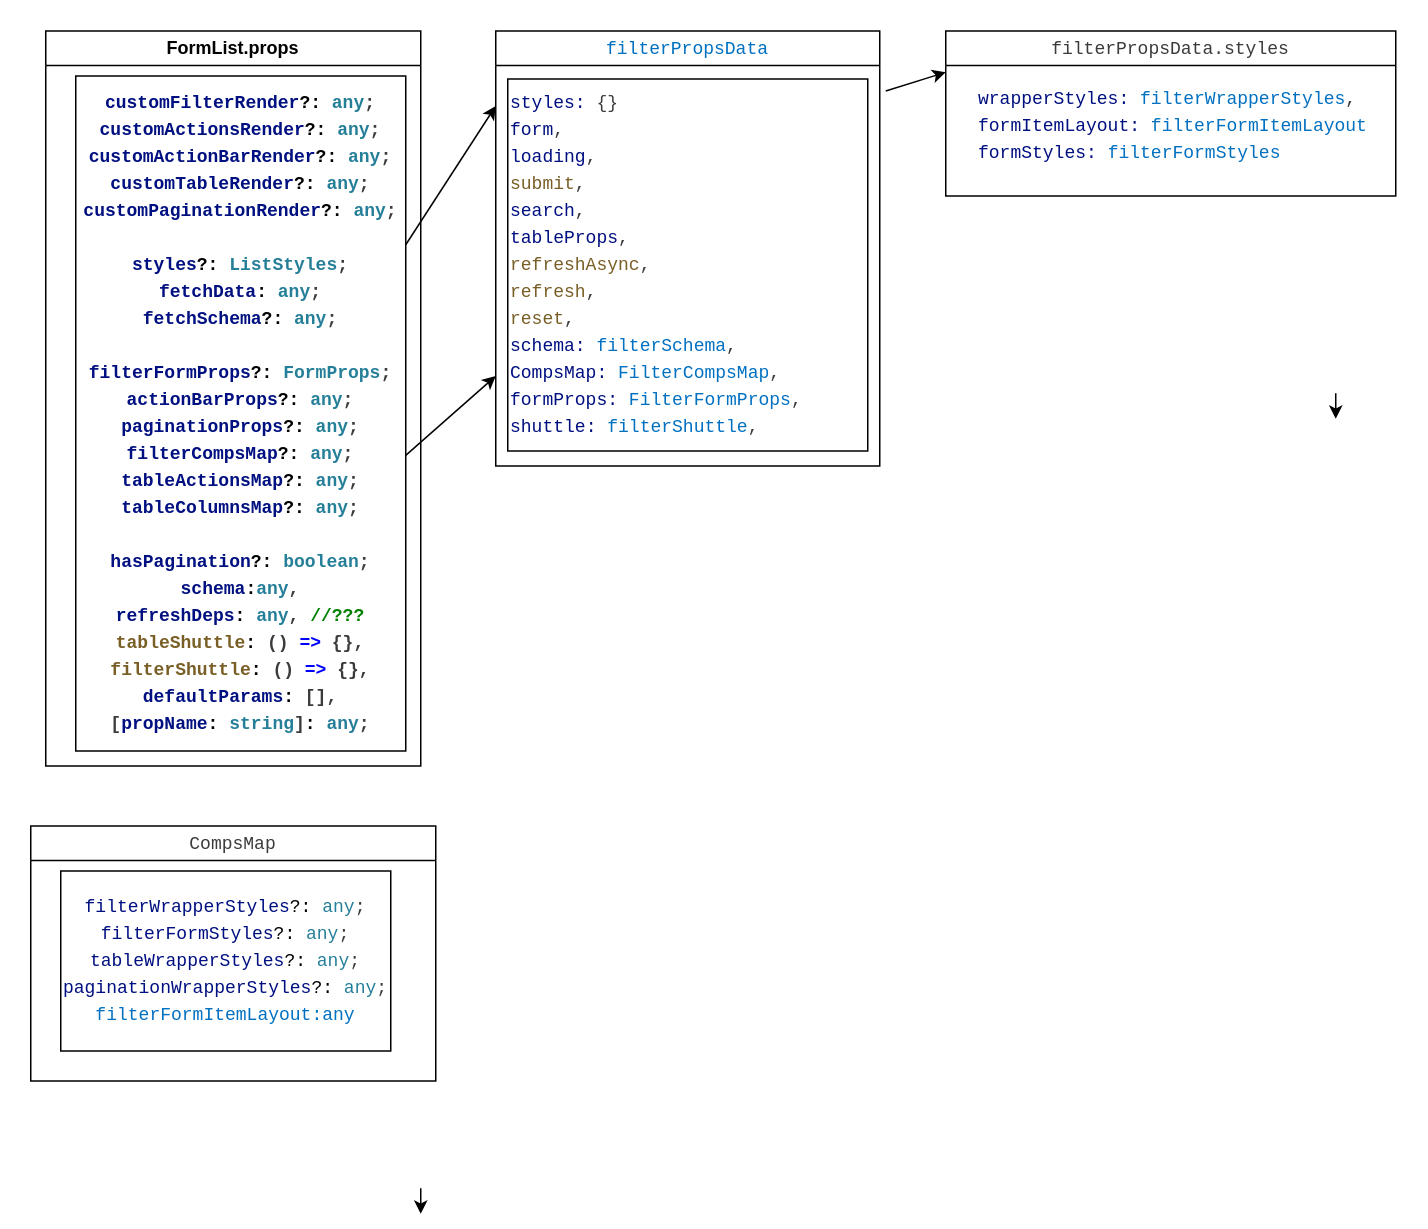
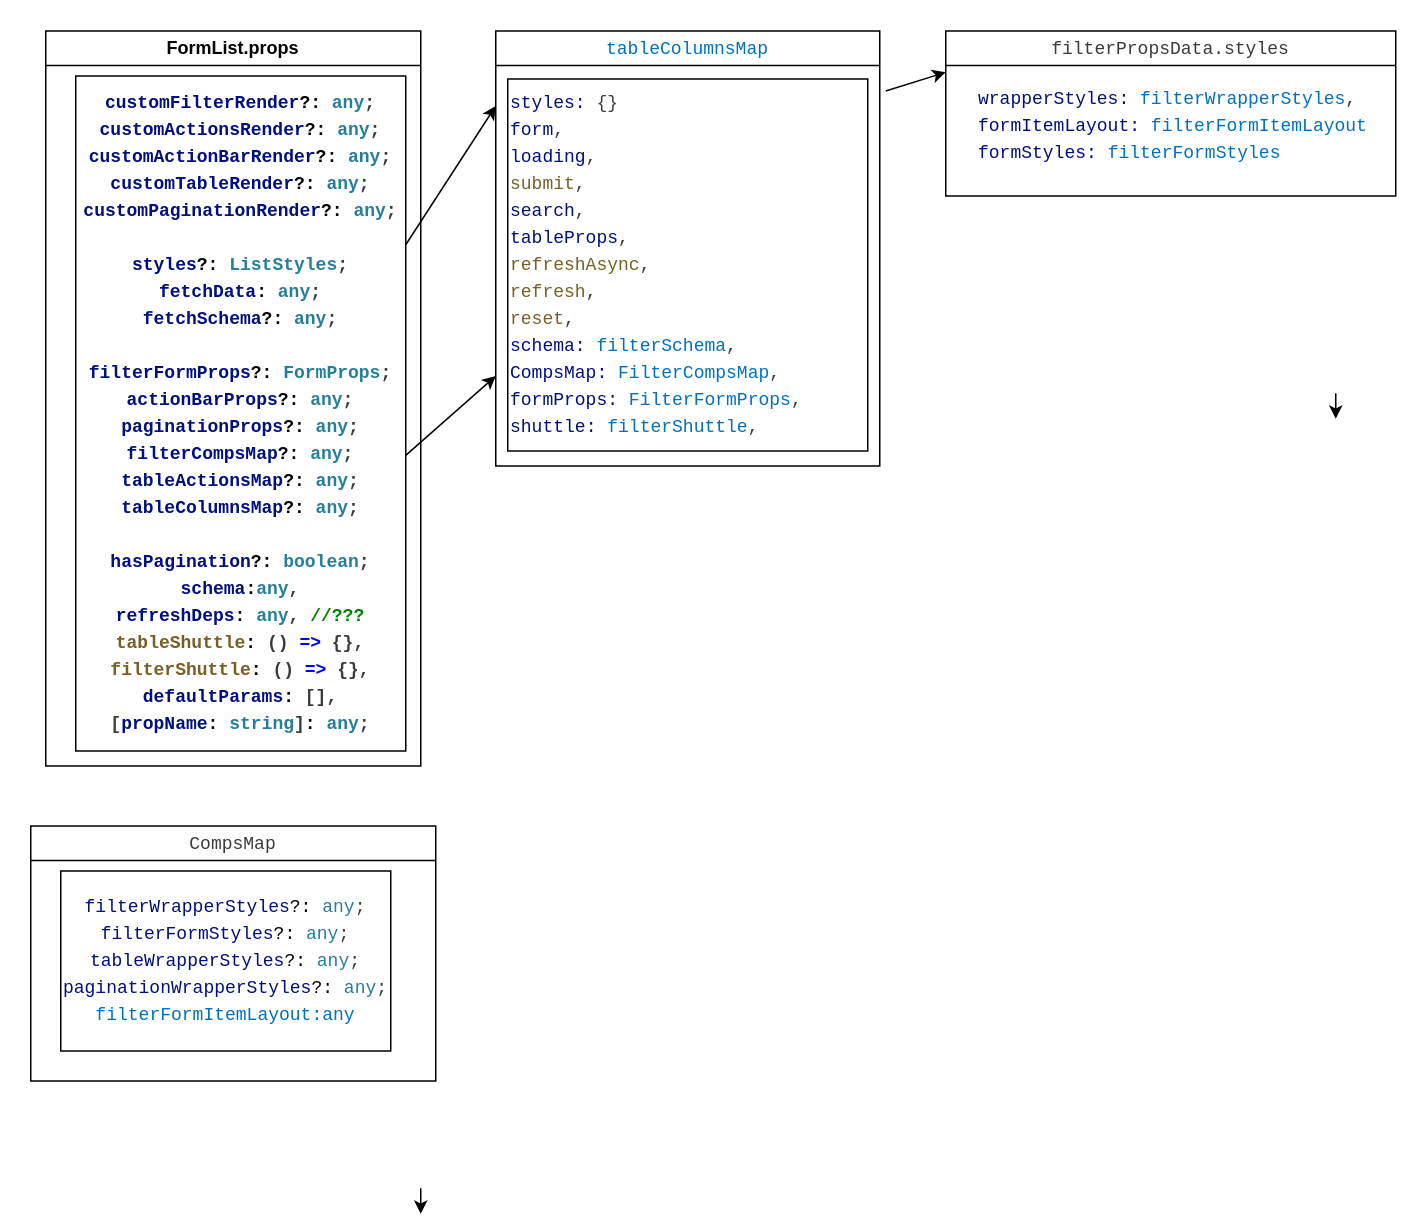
(688, 49) -> (688, 49)
